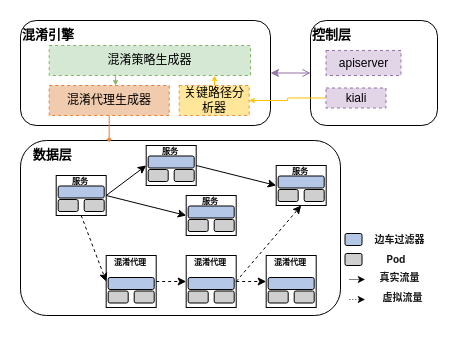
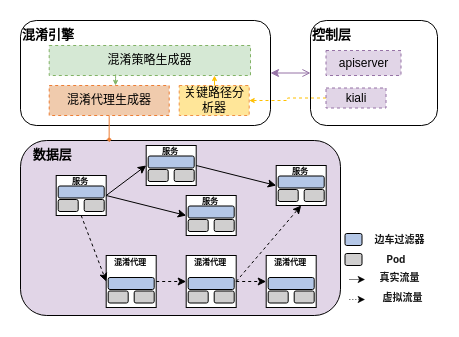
(289, 98) -> (289, 98)
(181, 228) -> (181, 228)
